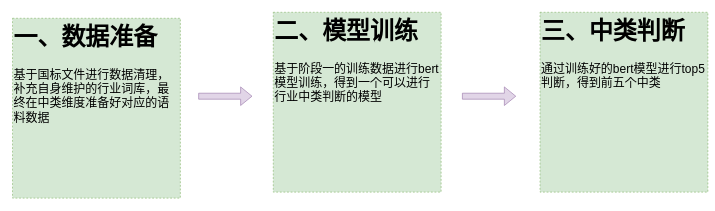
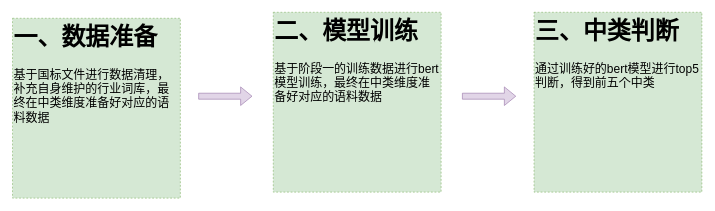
(358, 45) -> (358, 45)
(624, 102) -> (618, 102)
